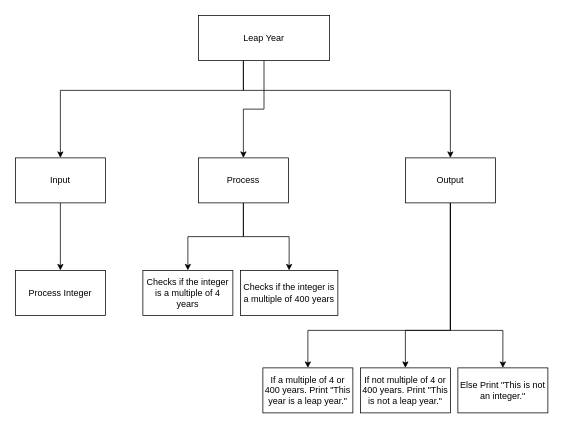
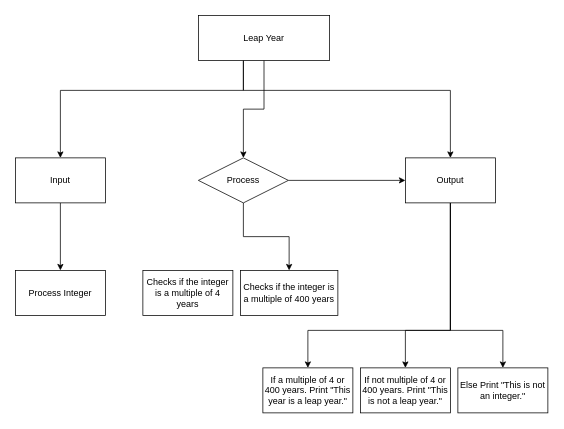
(243, 180) -> (243, 180)
(215, 237) -> (344, 180)
